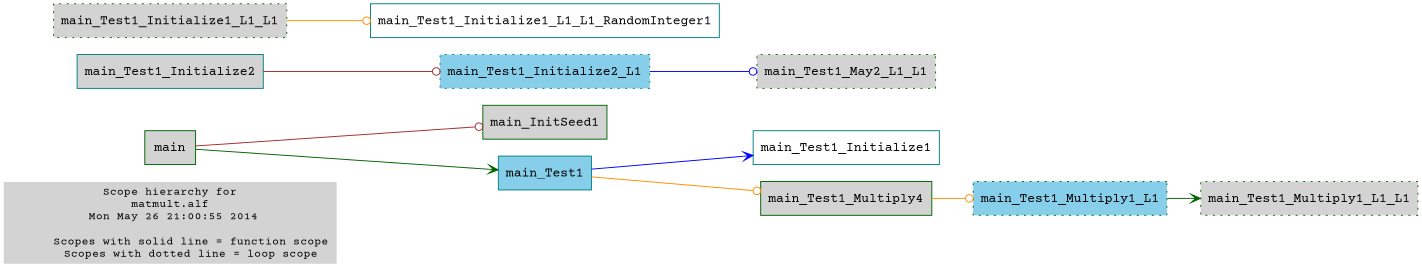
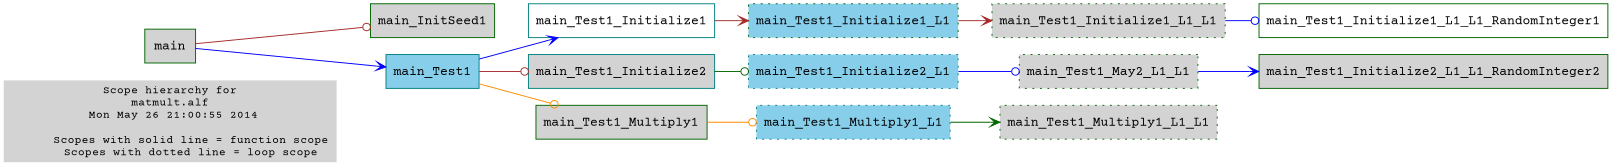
(325, 21) -> (1238, 21)
(545, 21) -> (1433, 21)
none -> (853, 21)
(348, 71) -> (728, 71)
none -> (500, 71)
none -> (1433, 71)
(342, 159) -> (286, 57)
(846, 198) -> (622, 122)
(1070, 198) -> (853, 122)
